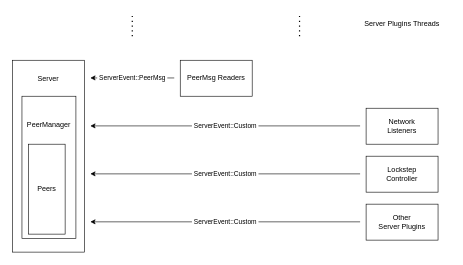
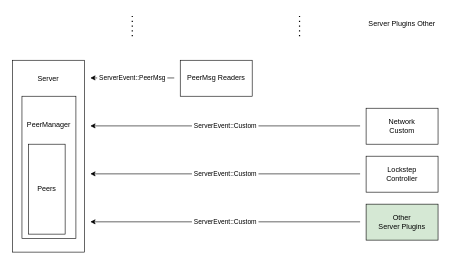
(402, 24) -> (402, 24)
(402, 126) -> (402, 126)
(402, 222) -> (402, 222)
